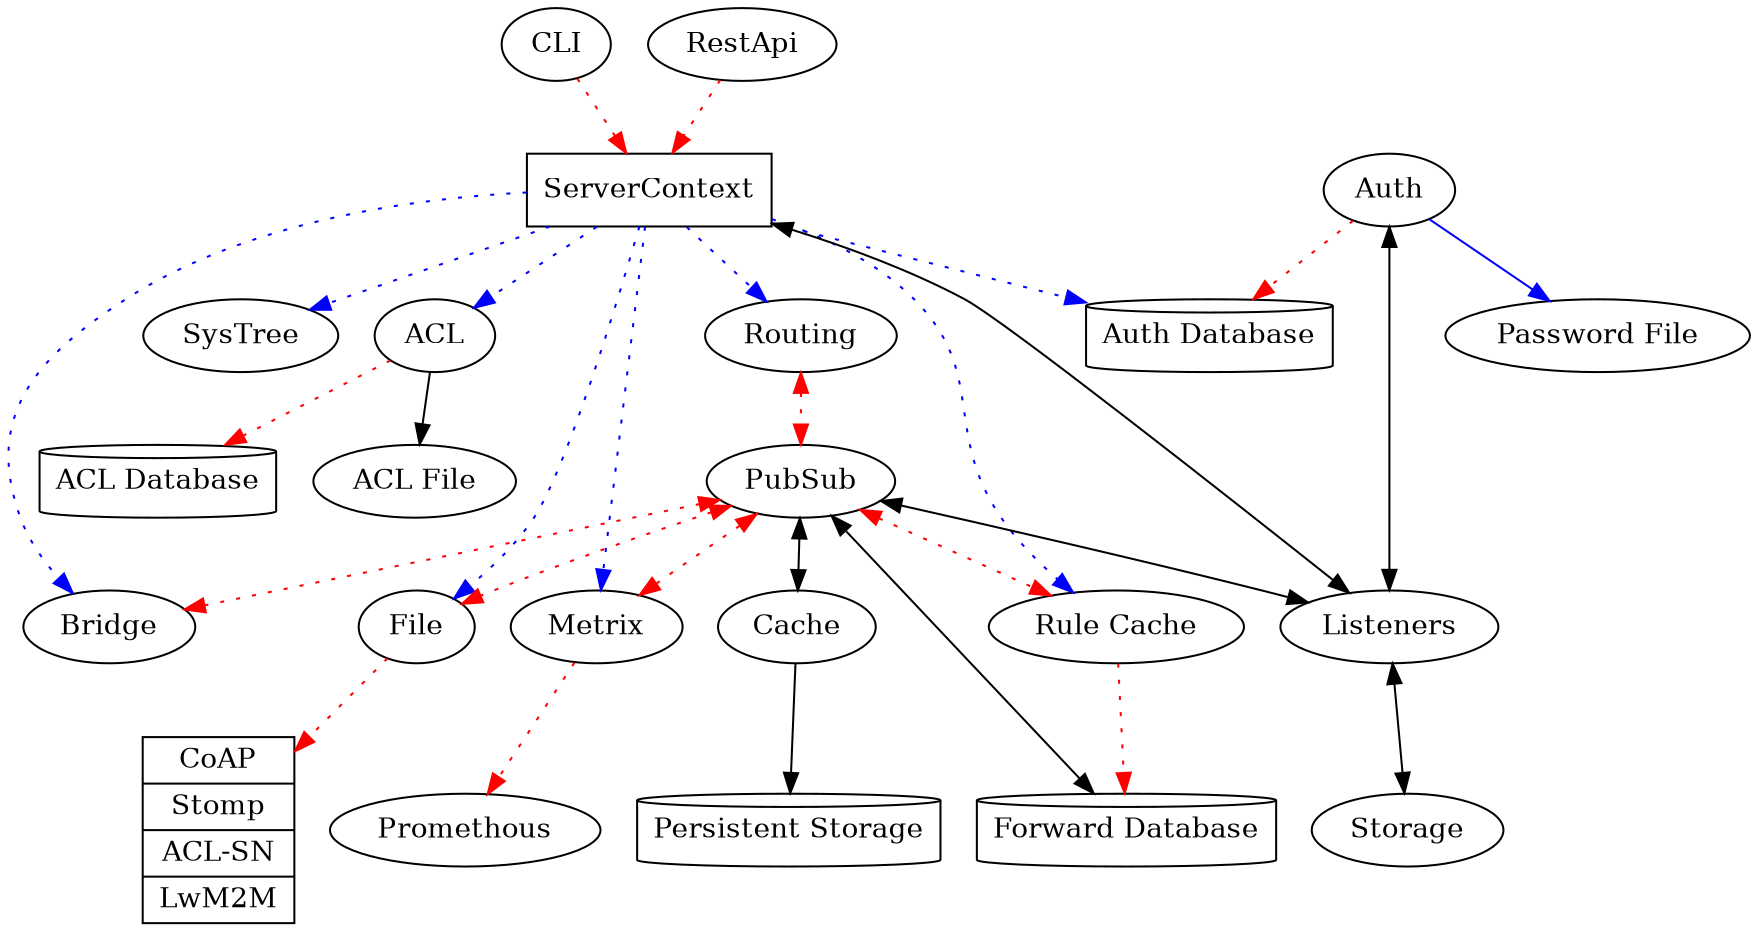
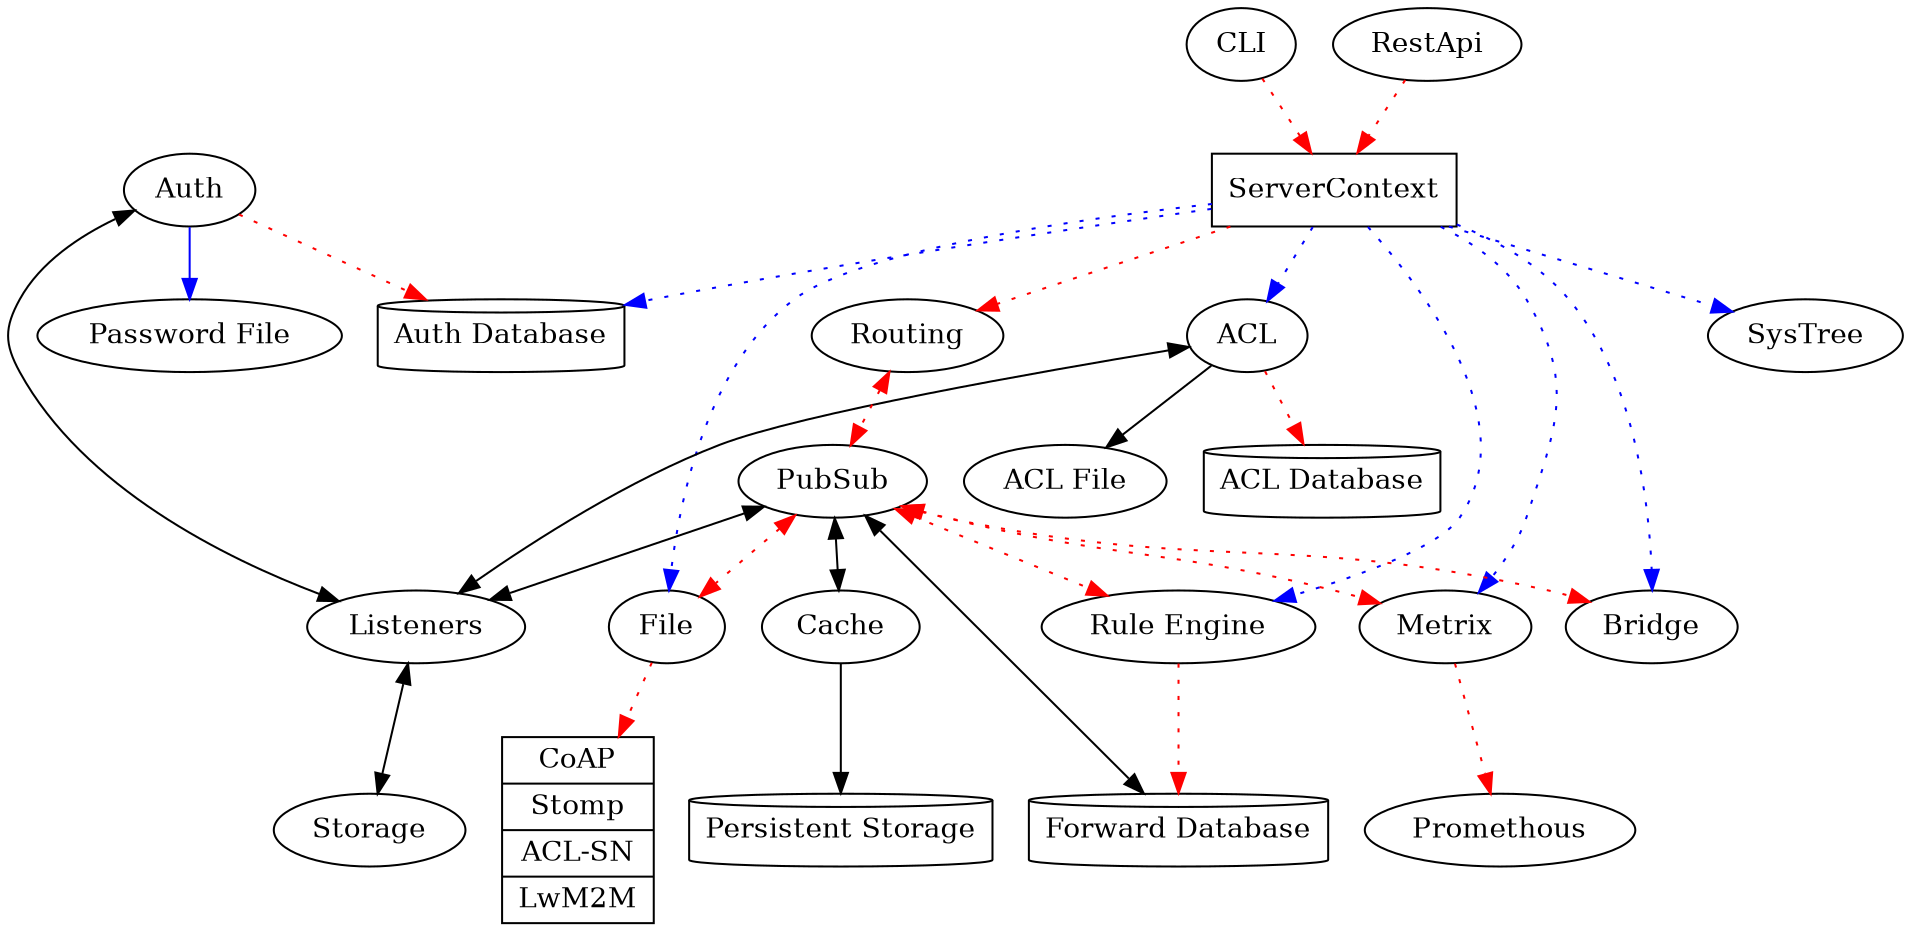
(719, 257) -> (1114, 265)
(1077, 380) -> (806, 420)
(1116, 627) -> (1179, 627)
